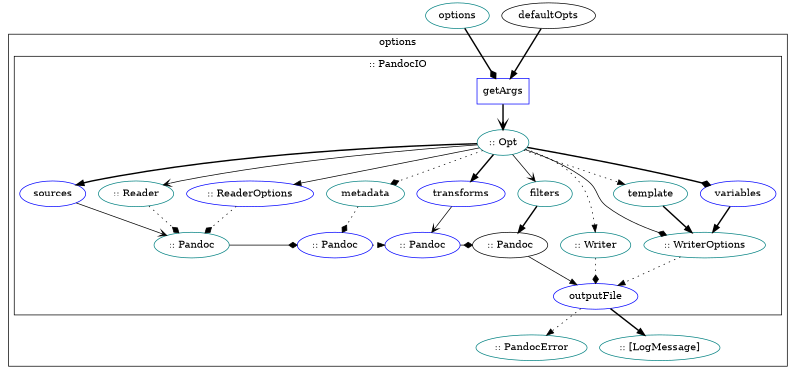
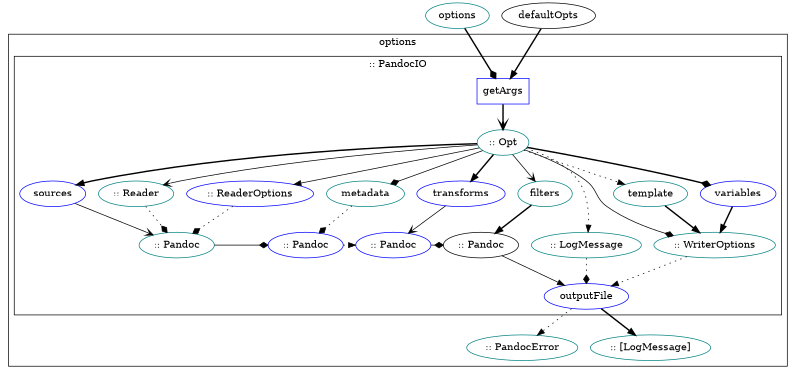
(441, 166) -> (441, 166)
(596, 245) -> (586, 245)
